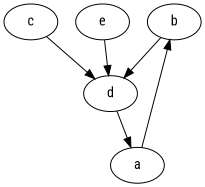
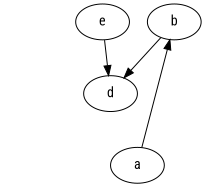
(31, 22) -> none
(122, 125) -> none
